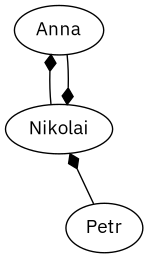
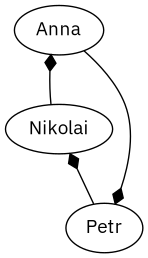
(68, 71) -> (128, 113)
